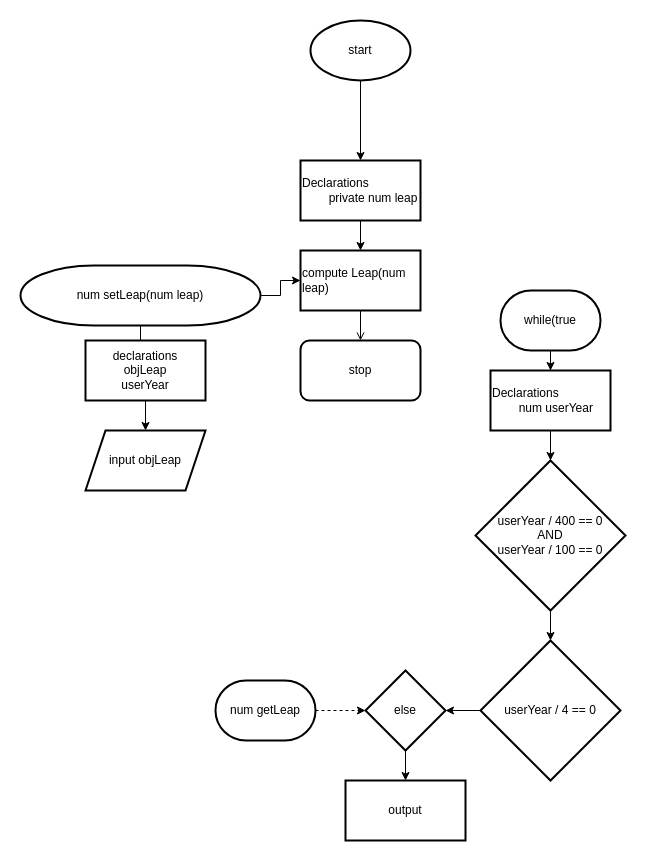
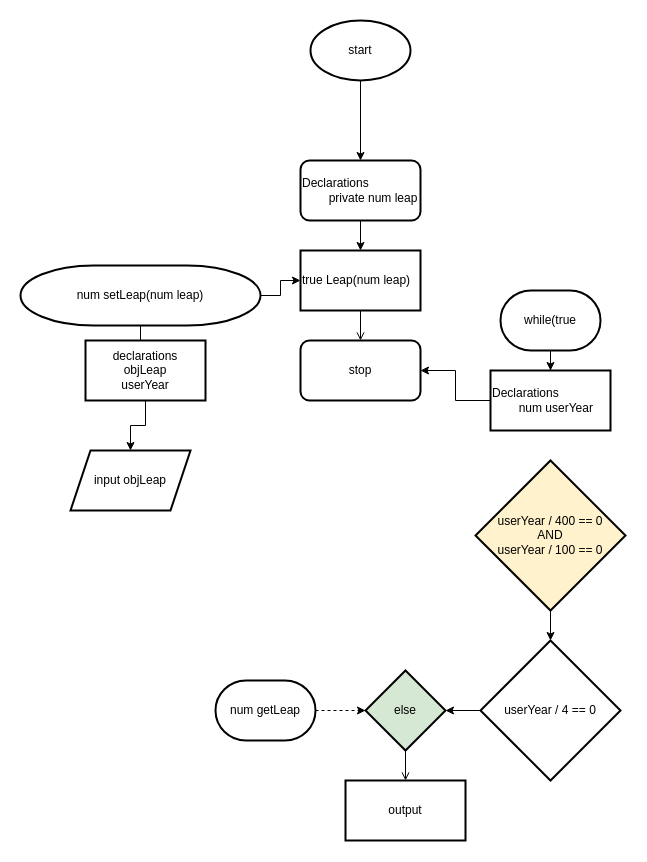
(361, 191) -> (361, 191)
(362, 281) -> (362, 281)
(551, 450) -> (456, 390)
(146, 461) -> (131, 481)
(551, 536) -> (551, 536)
(406, 711) -> (406, 711)
(406, 772) -> (406, 773)
